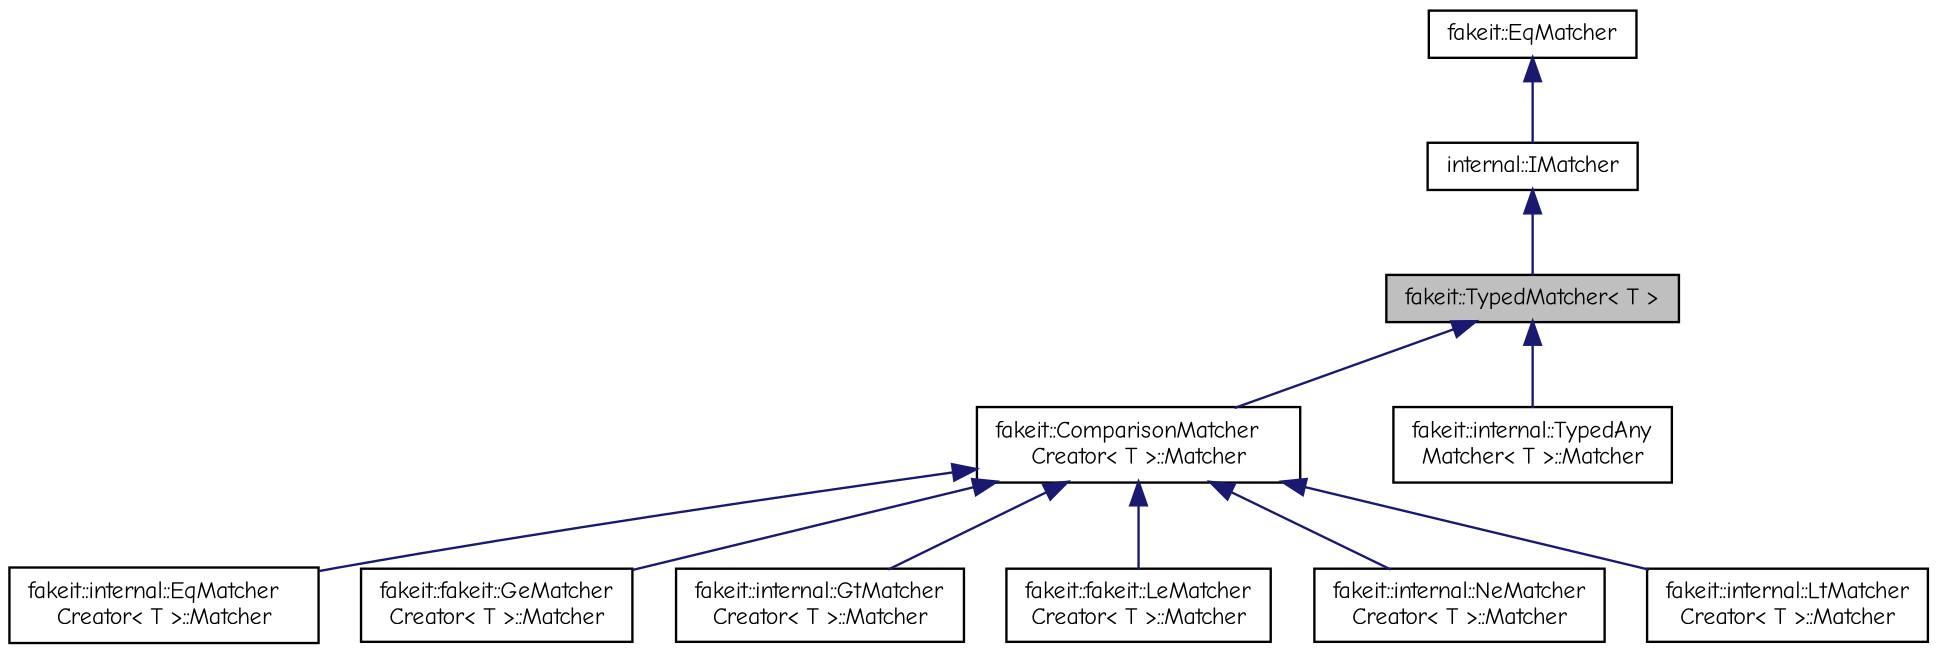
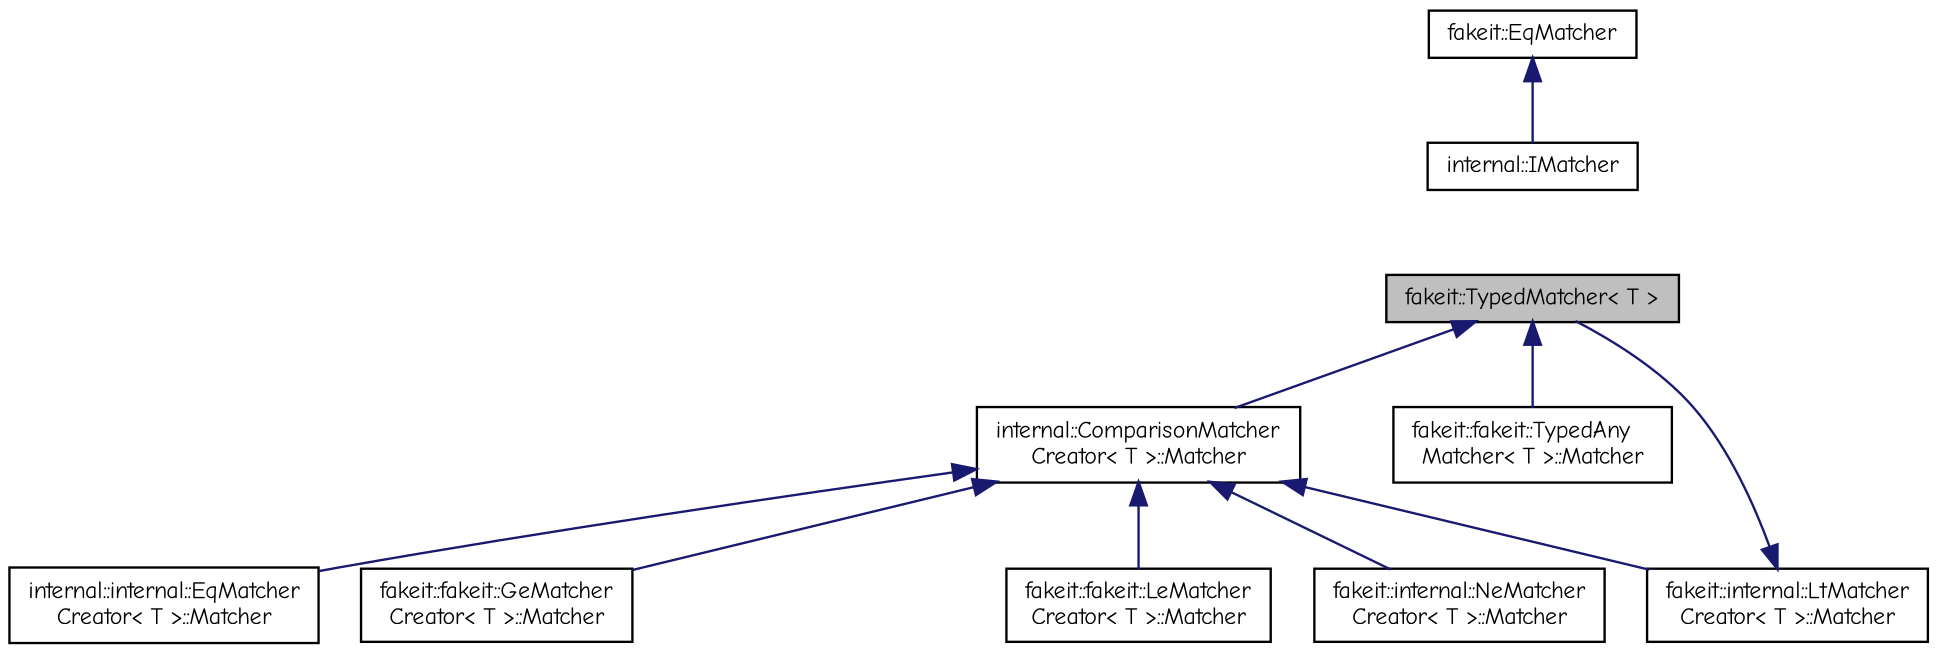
(1533, 245) -> (1697, 412)
(1139, 445) -> (1139, 445)
(1533, 445) -> (1533, 445)
(164, 605) -> (164, 605)
(820, 605) -> none
